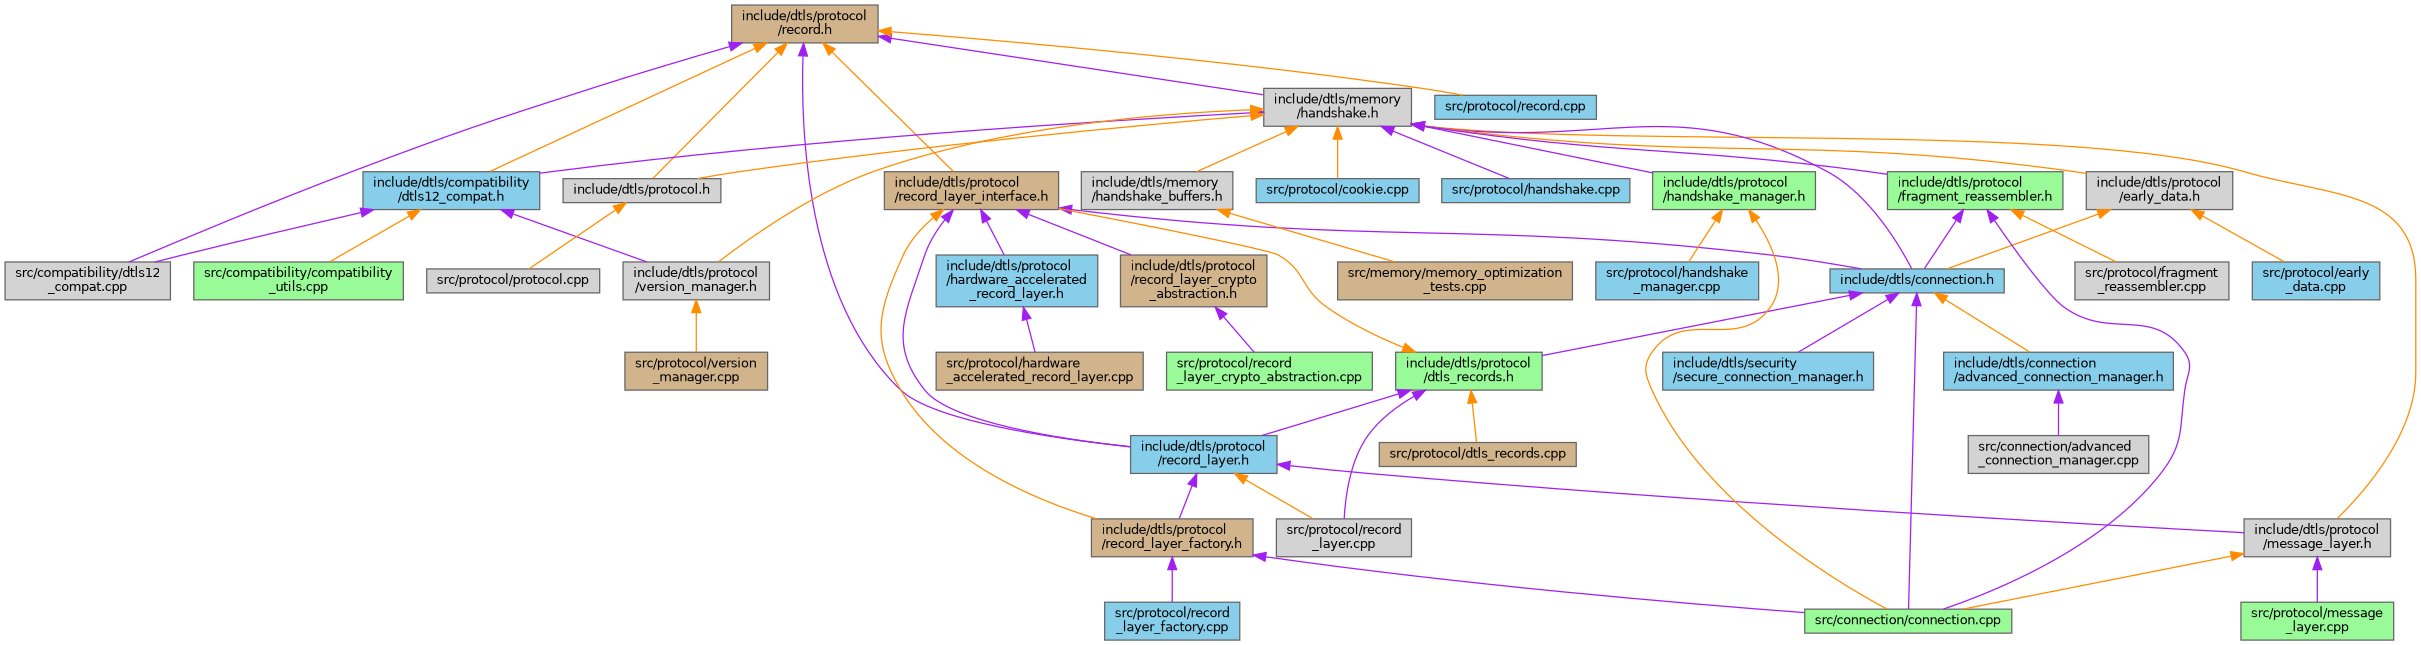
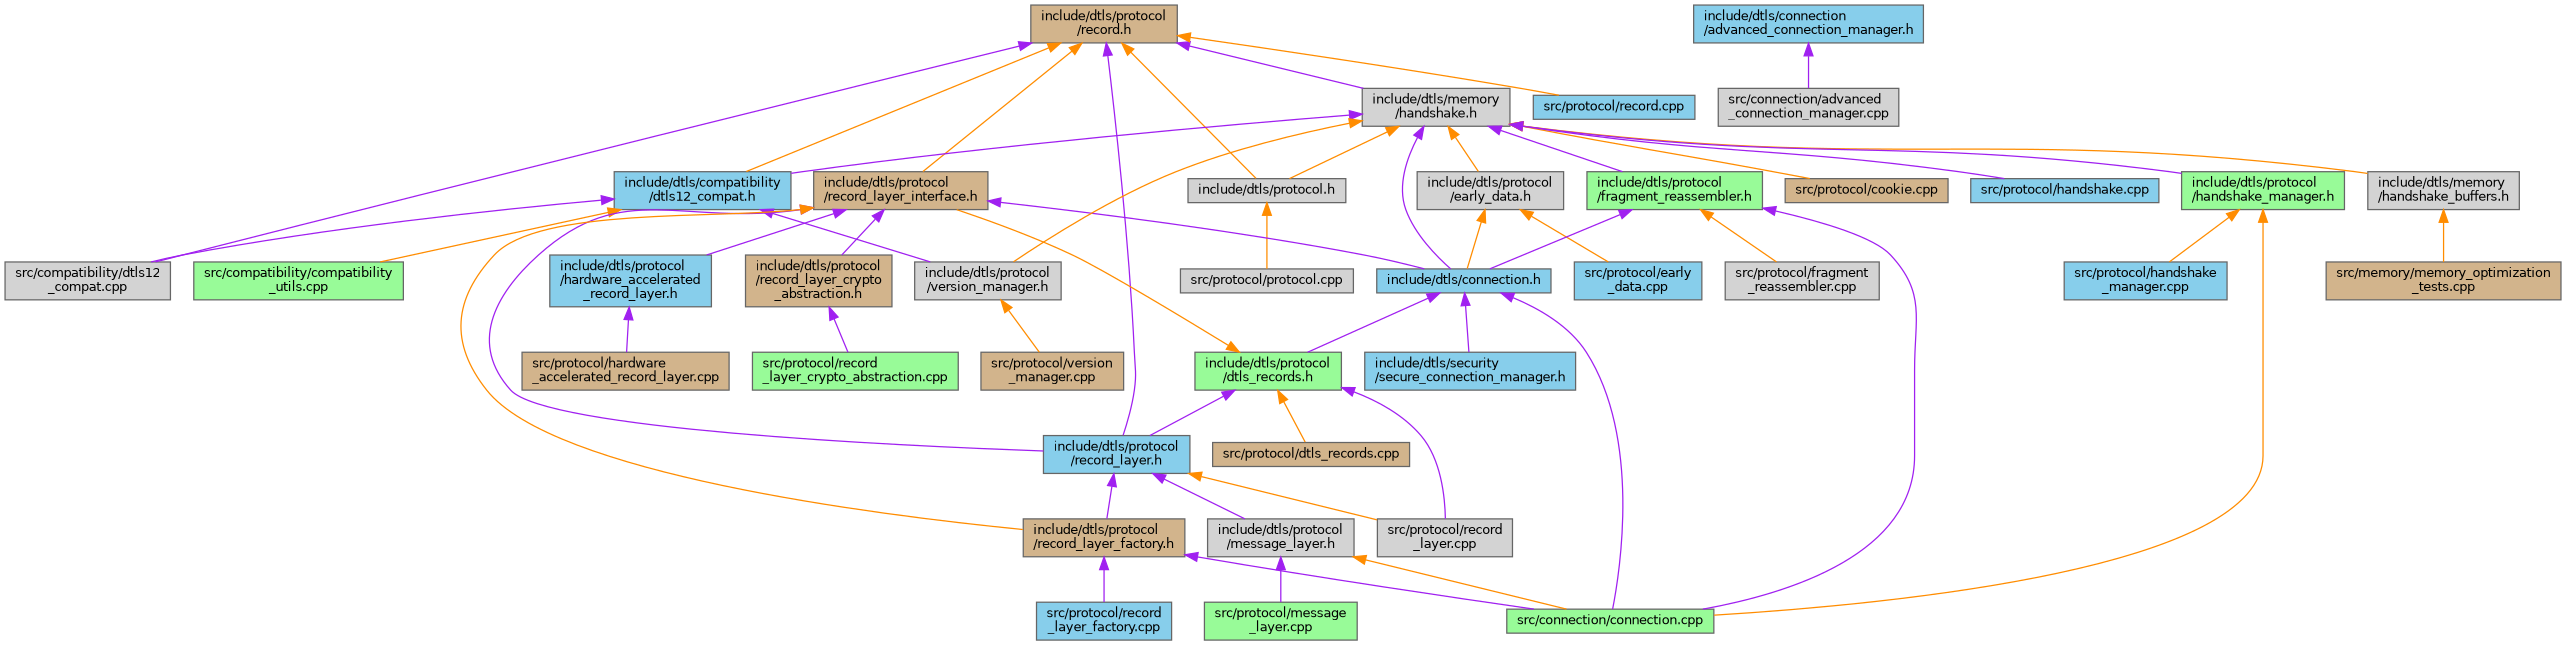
(2078, 147) -> none
(1338, 191) -> (1867, 191)
(1987, 326) -> none
